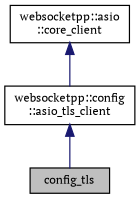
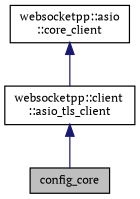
(70, 105) -> (70, 105)
(70, 181) -> (70, 181)
